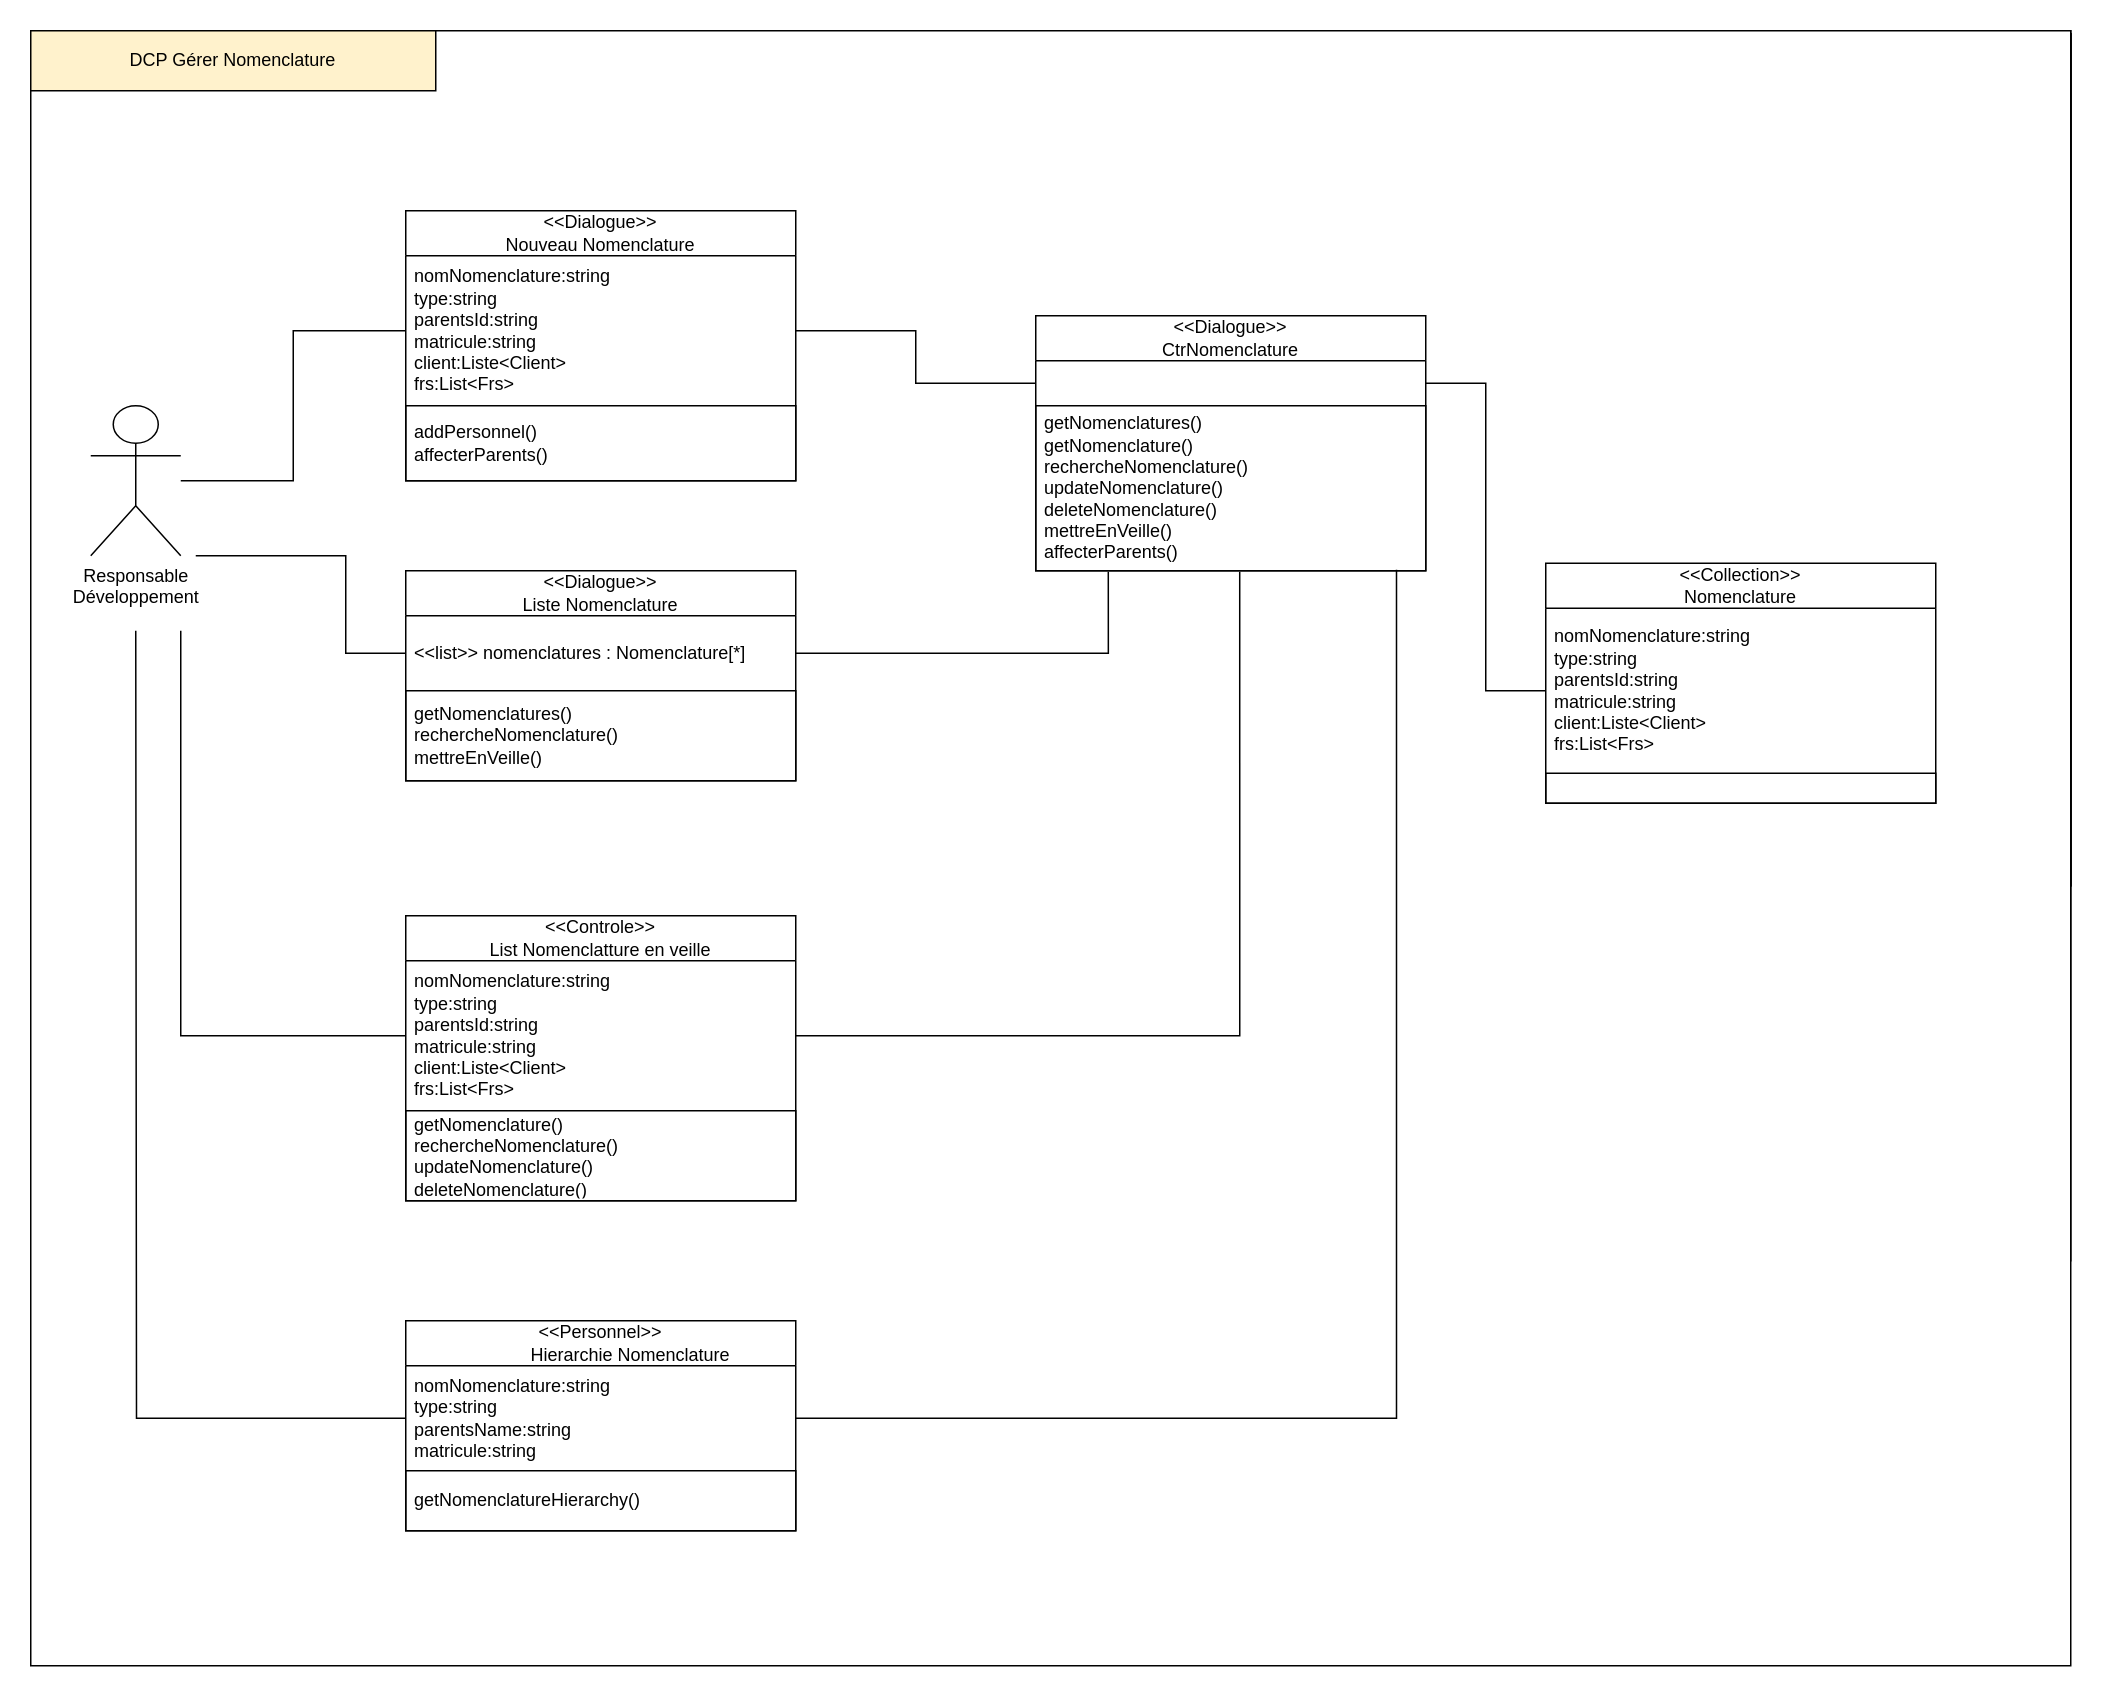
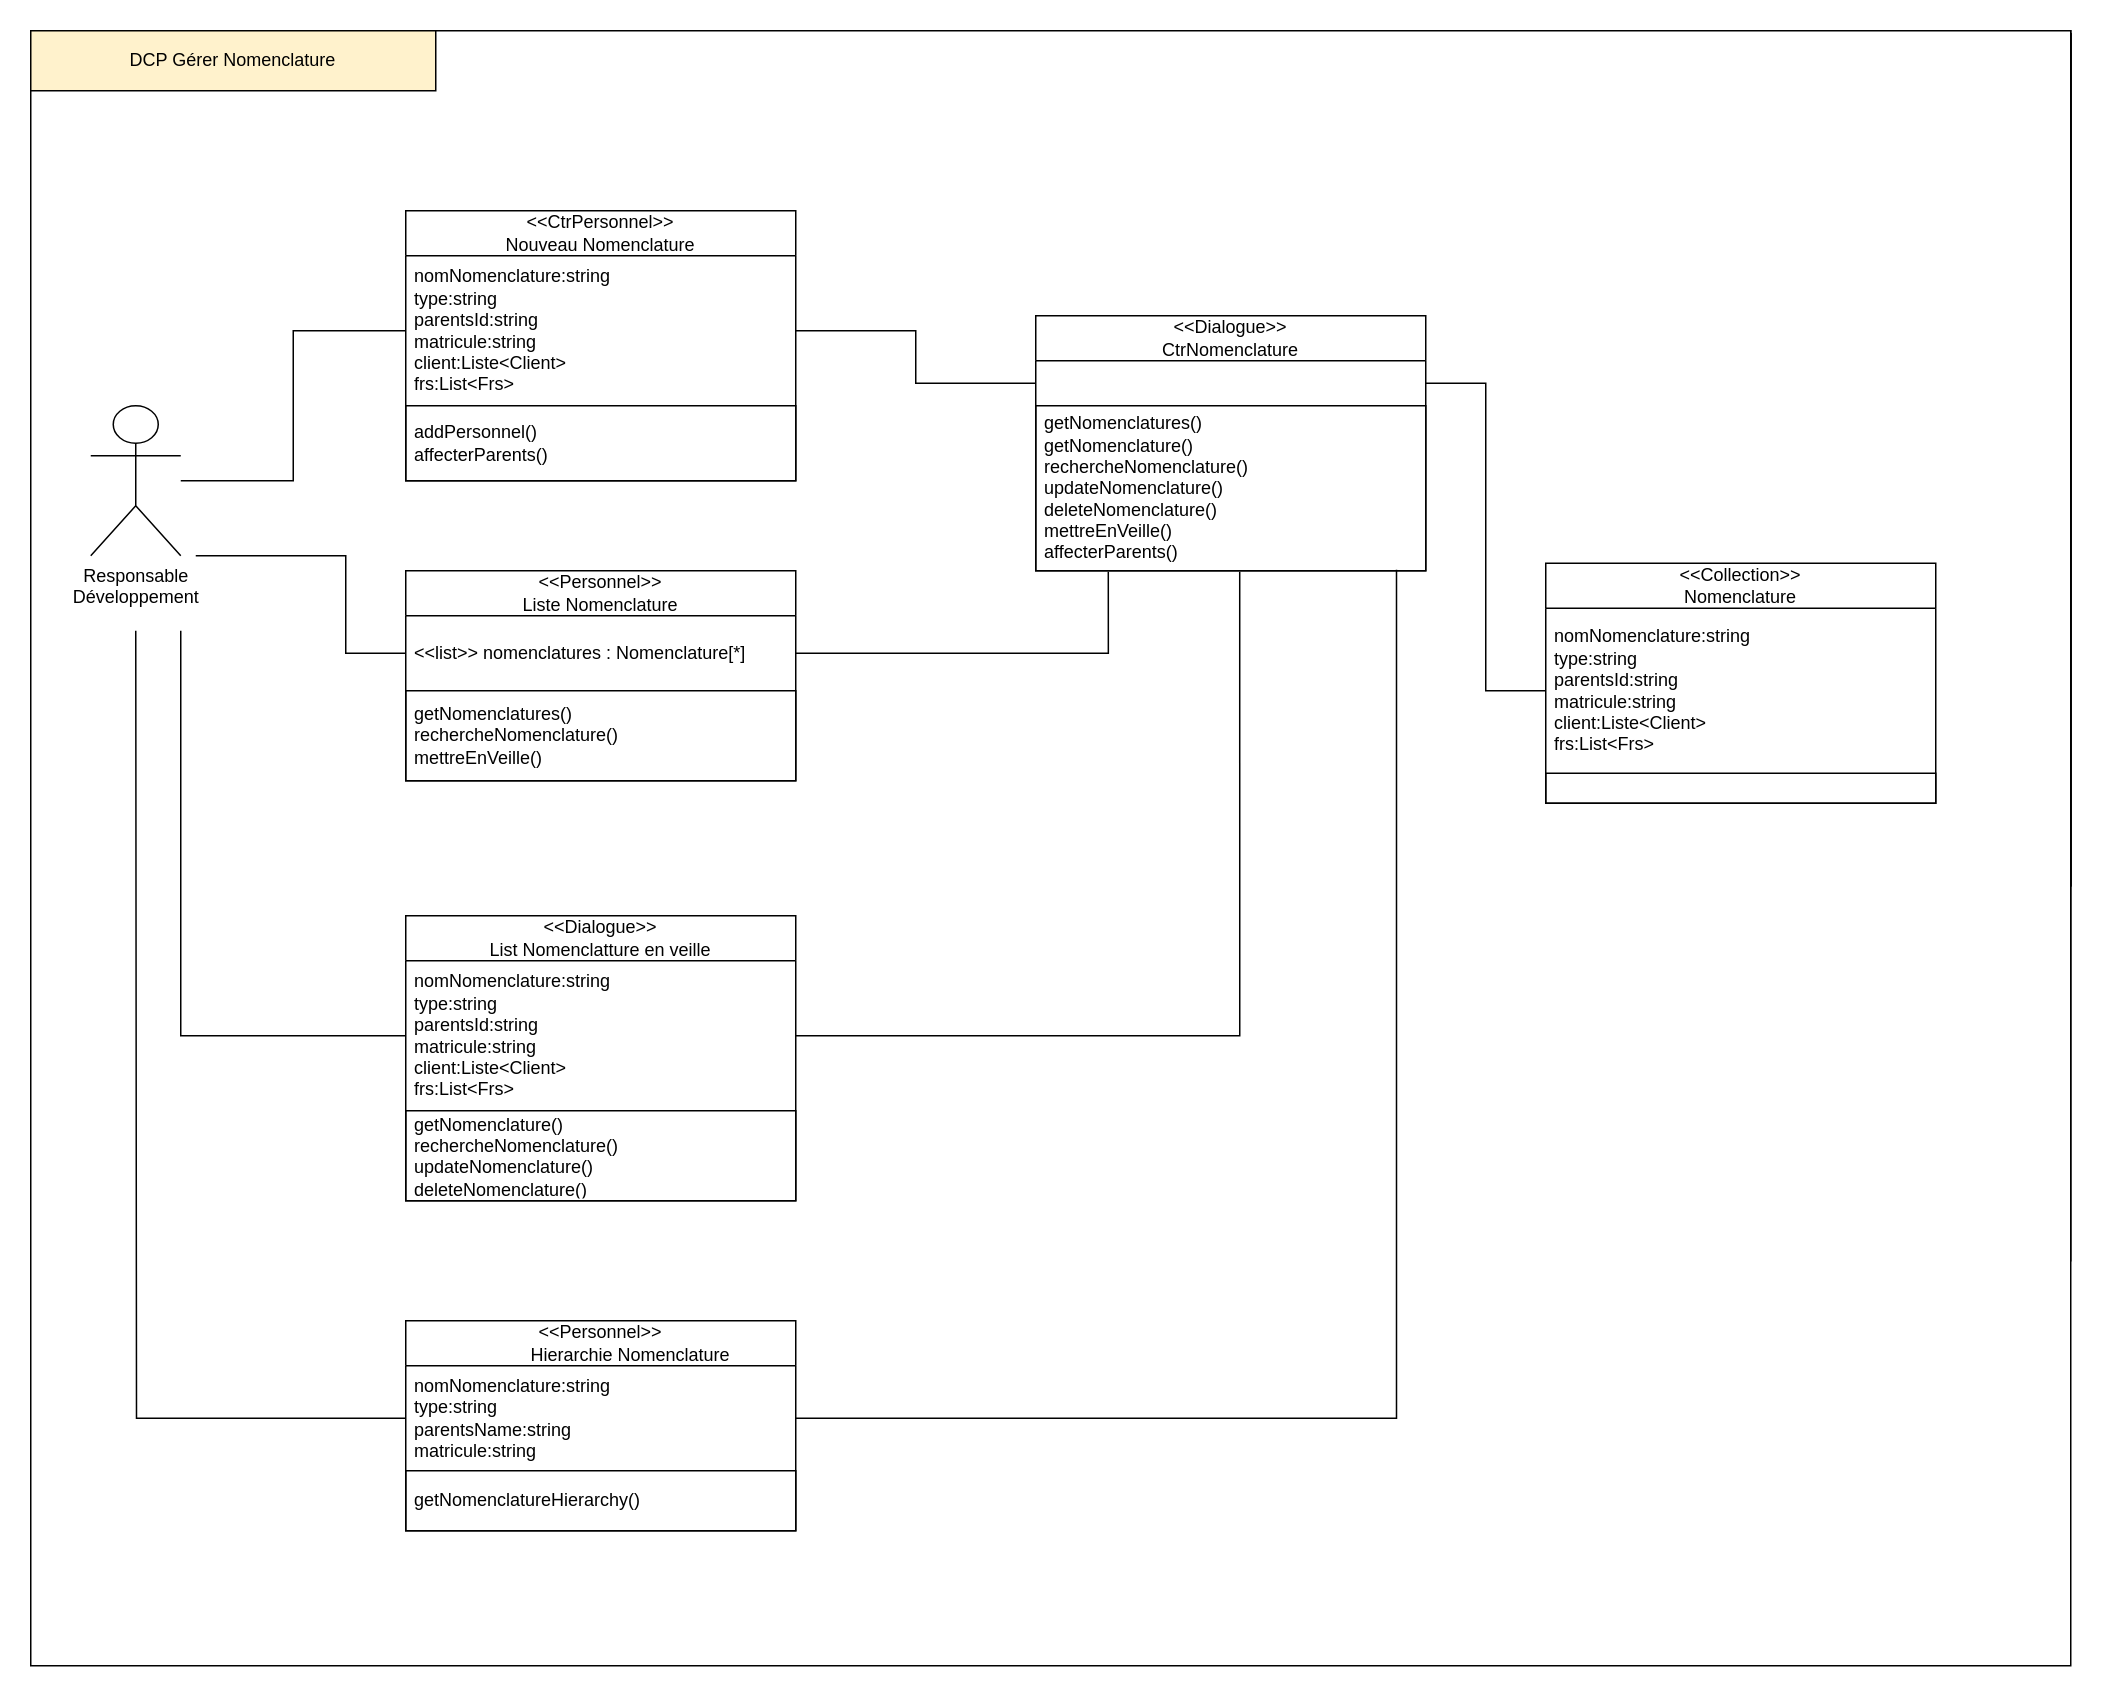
(601, 233) -> (601, 233)
(601, 593) -> (601, 593)
(601, 938) -> (601, 938)
